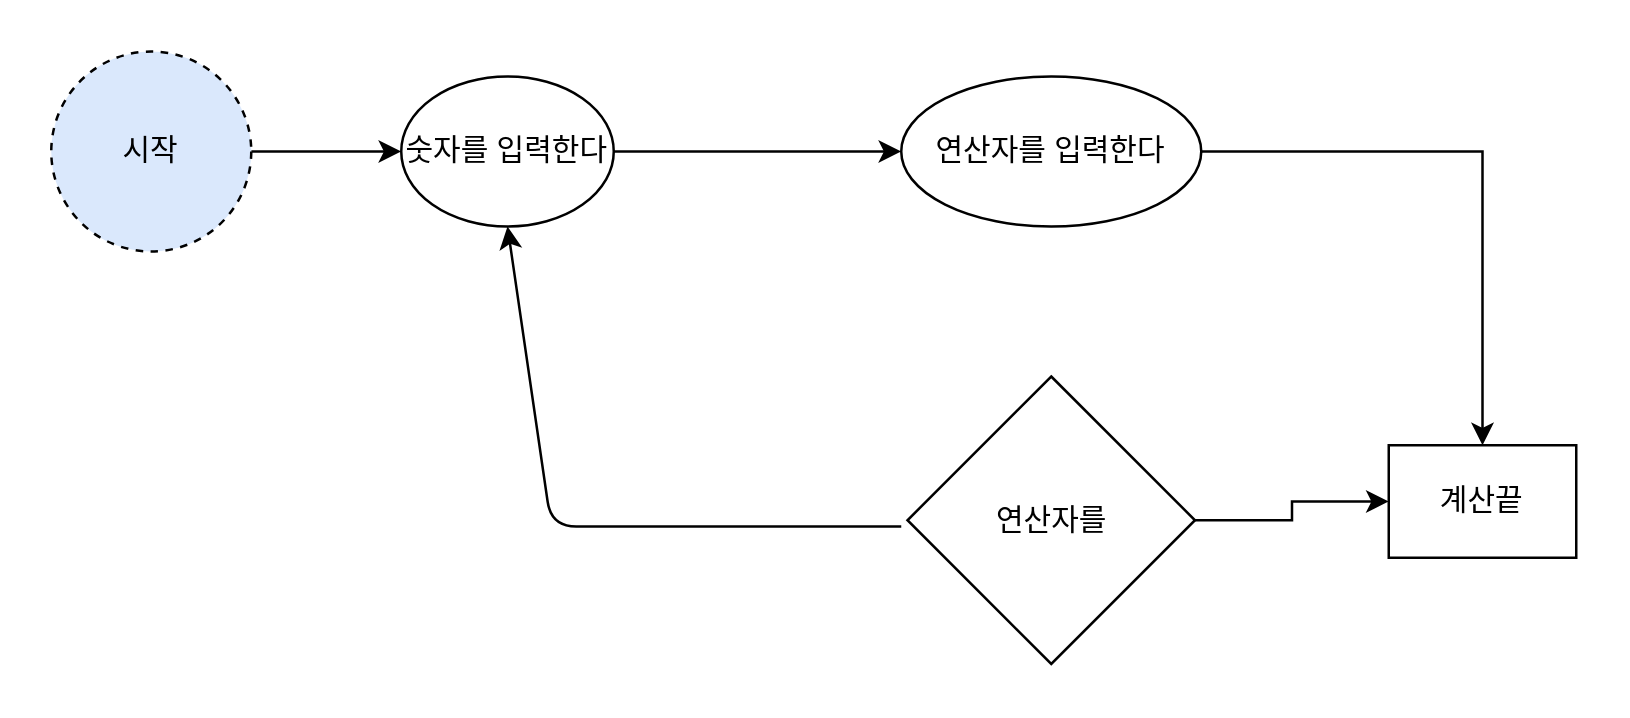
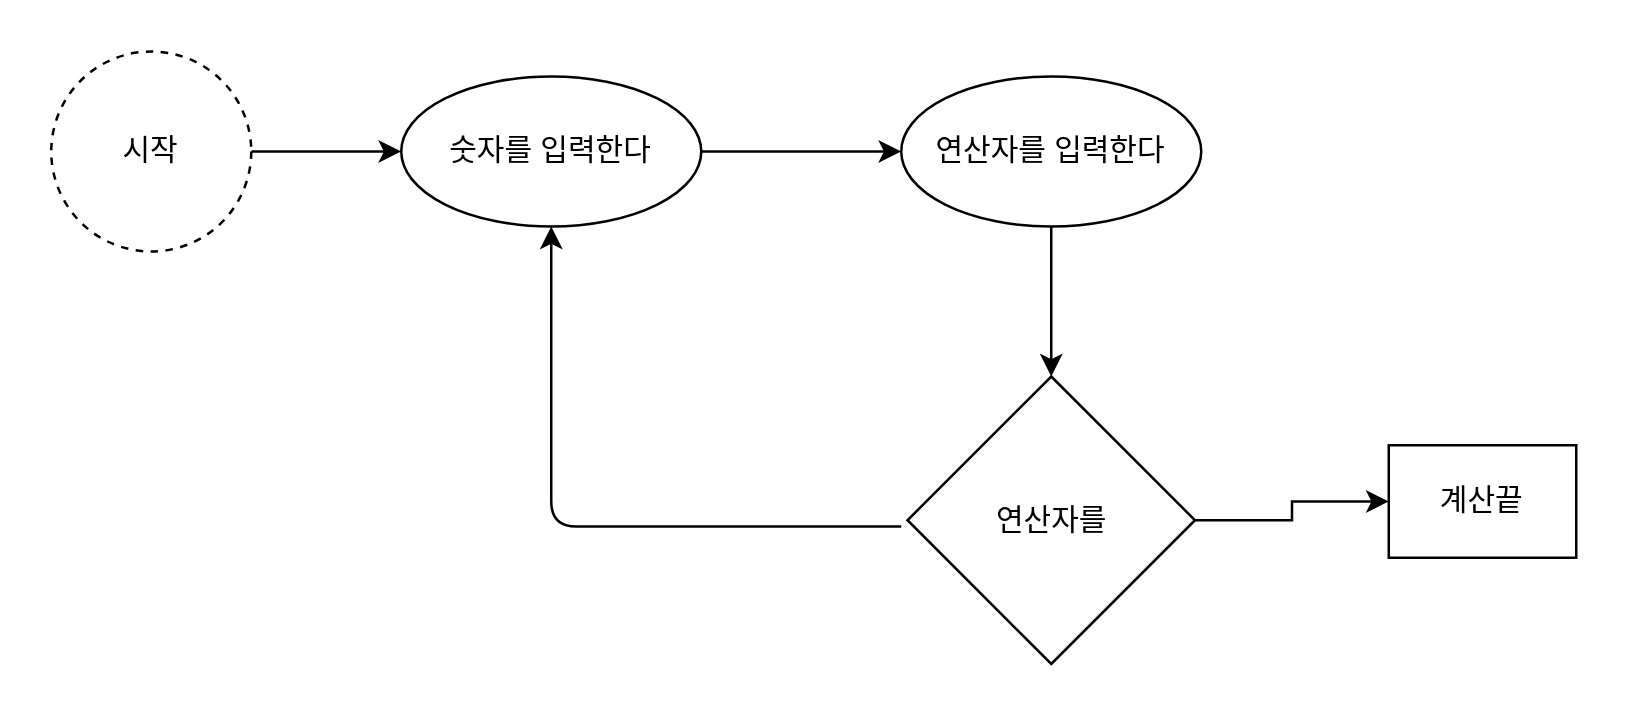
(151, 151) -> (151, 151)
(508, 151) -> (551, 151)
(1480, 151) -> (1051, 293)
